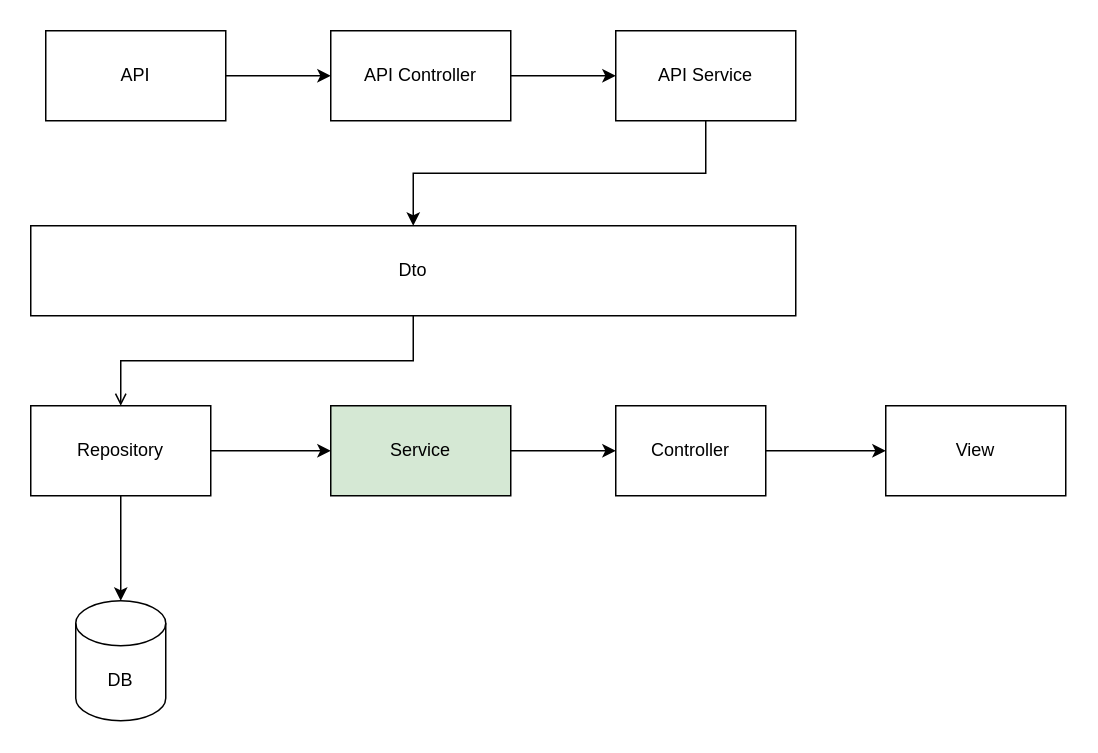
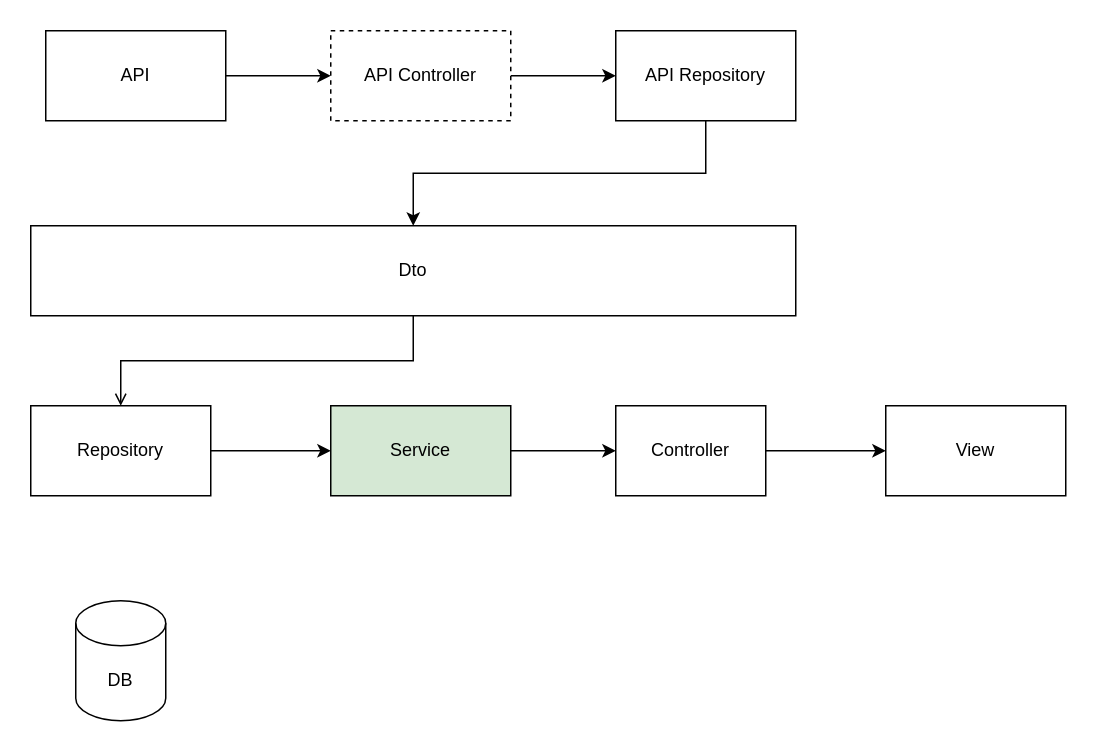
(421, 76) -> (421, 76)
(706, 76) -> (706, 76)
(121, 543) -> none
